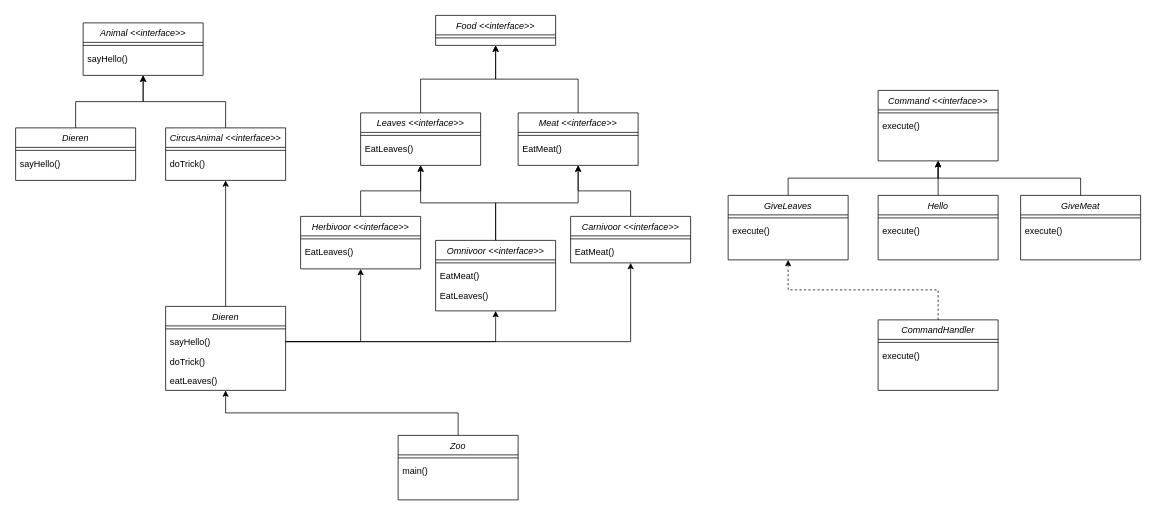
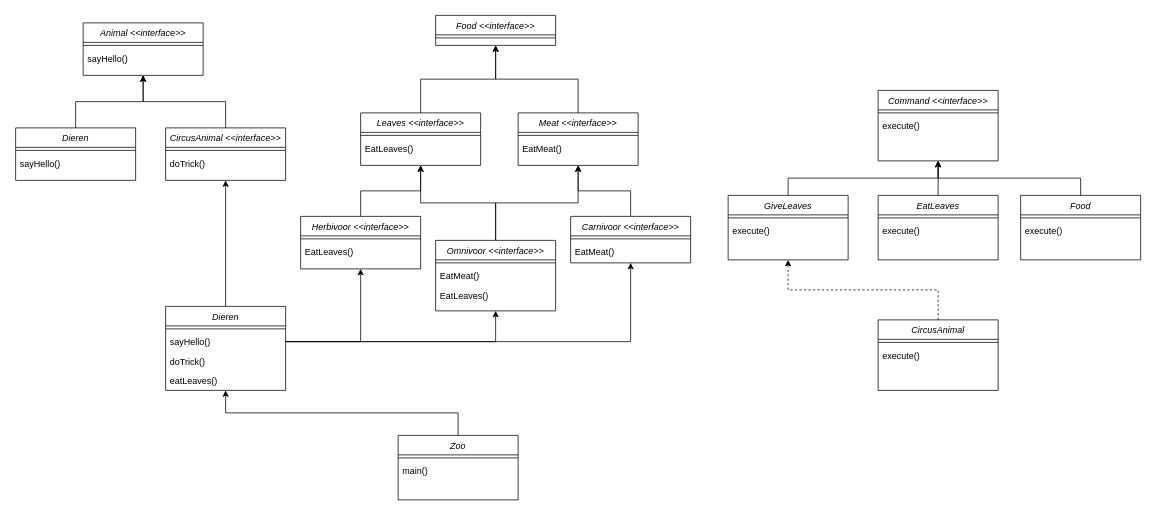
(938, 206) -> (938, 206)
(1080, 206) -> (1080, 206)
(938, 330) -> (938, 330)
